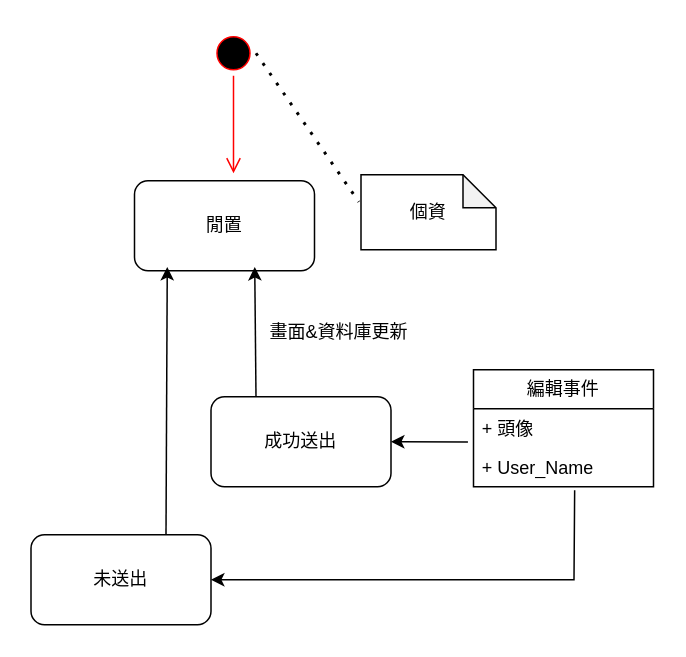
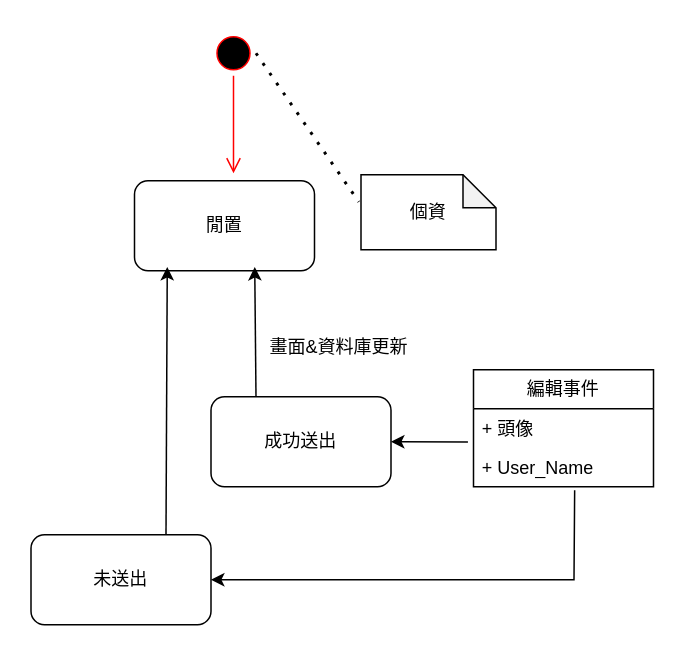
(338, 332) -> (338, 347)
